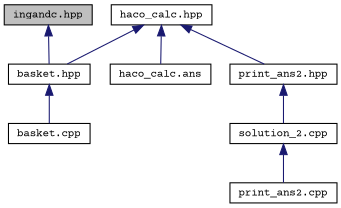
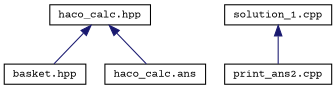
(48, 15) -> none
(283, 74) -> none
(49, 134) -> none
(283, 134) -> (278, 15)
